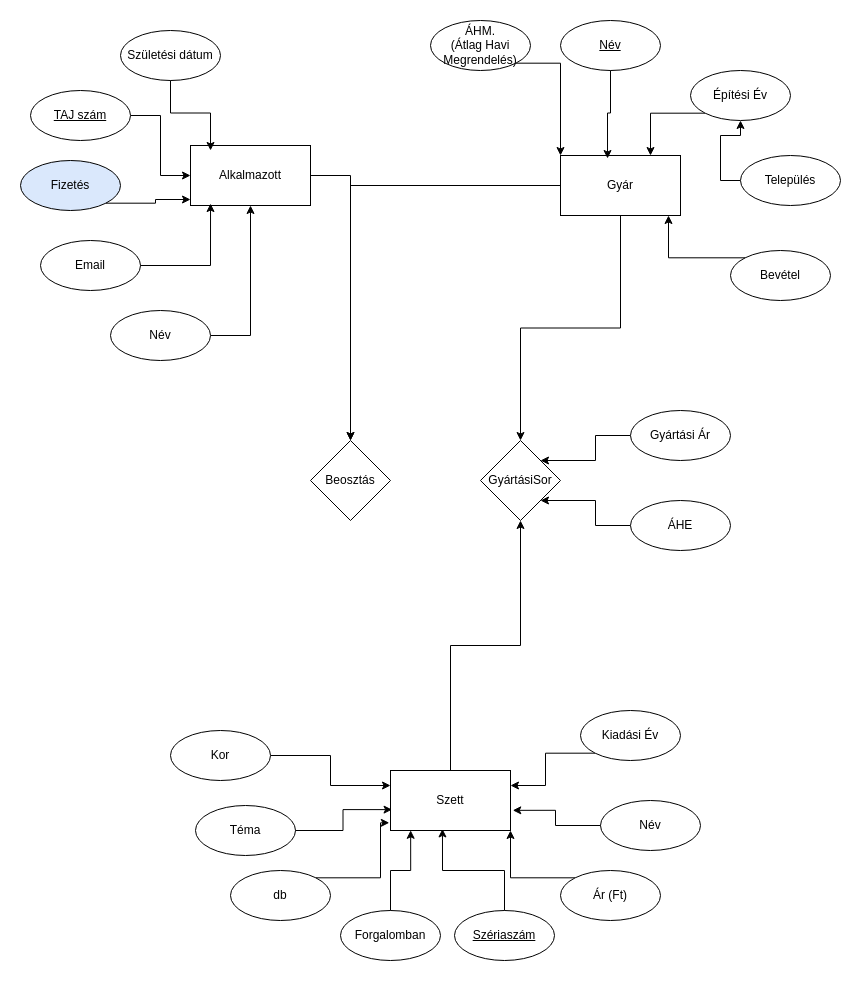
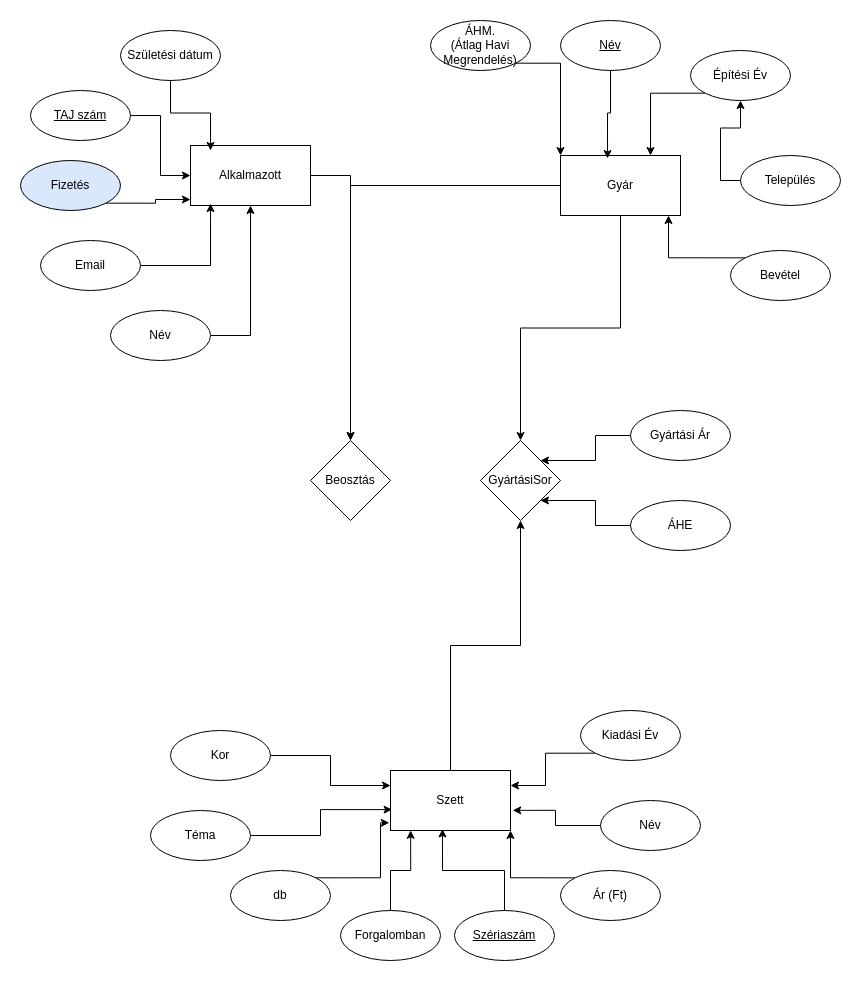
(741, 96) -> (741, 76)
(246, 831) -> (201, 836)
